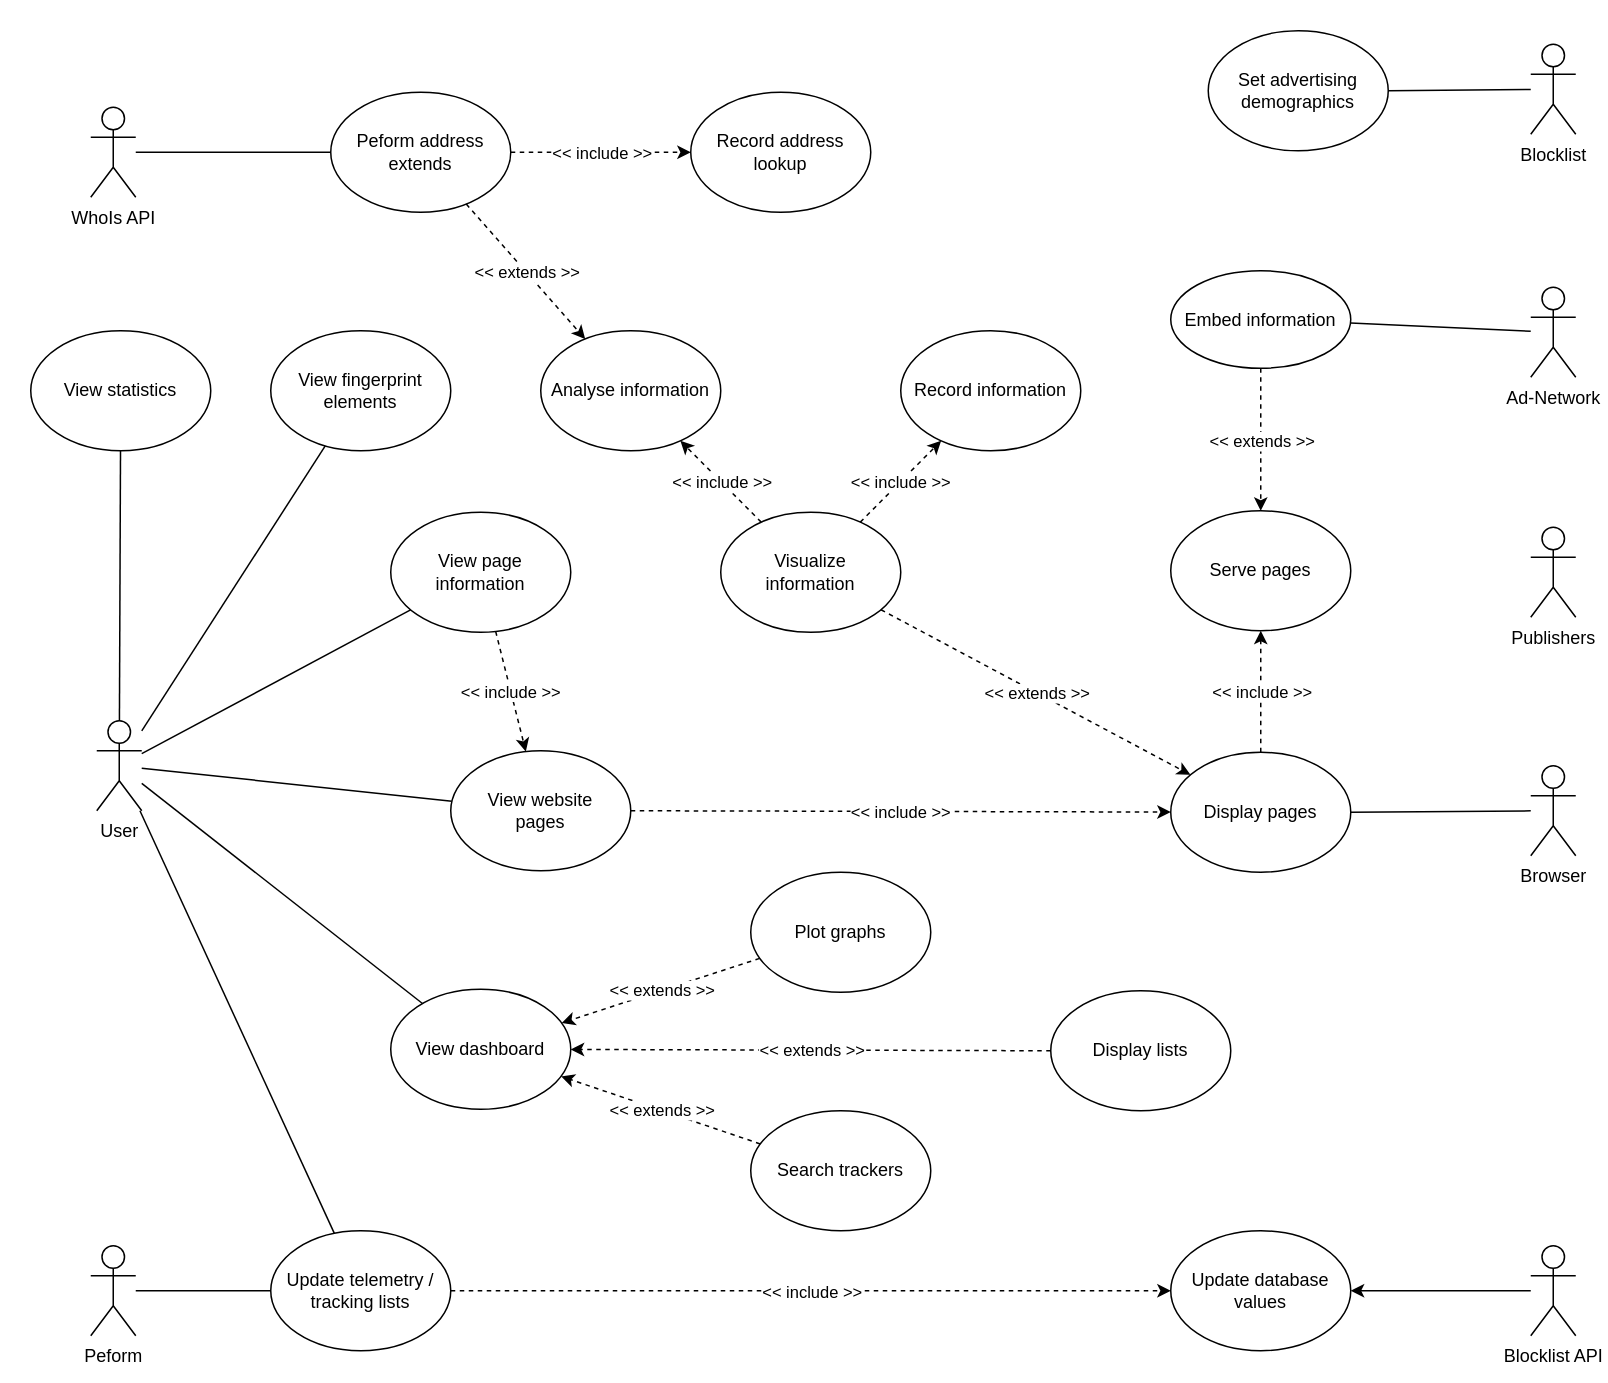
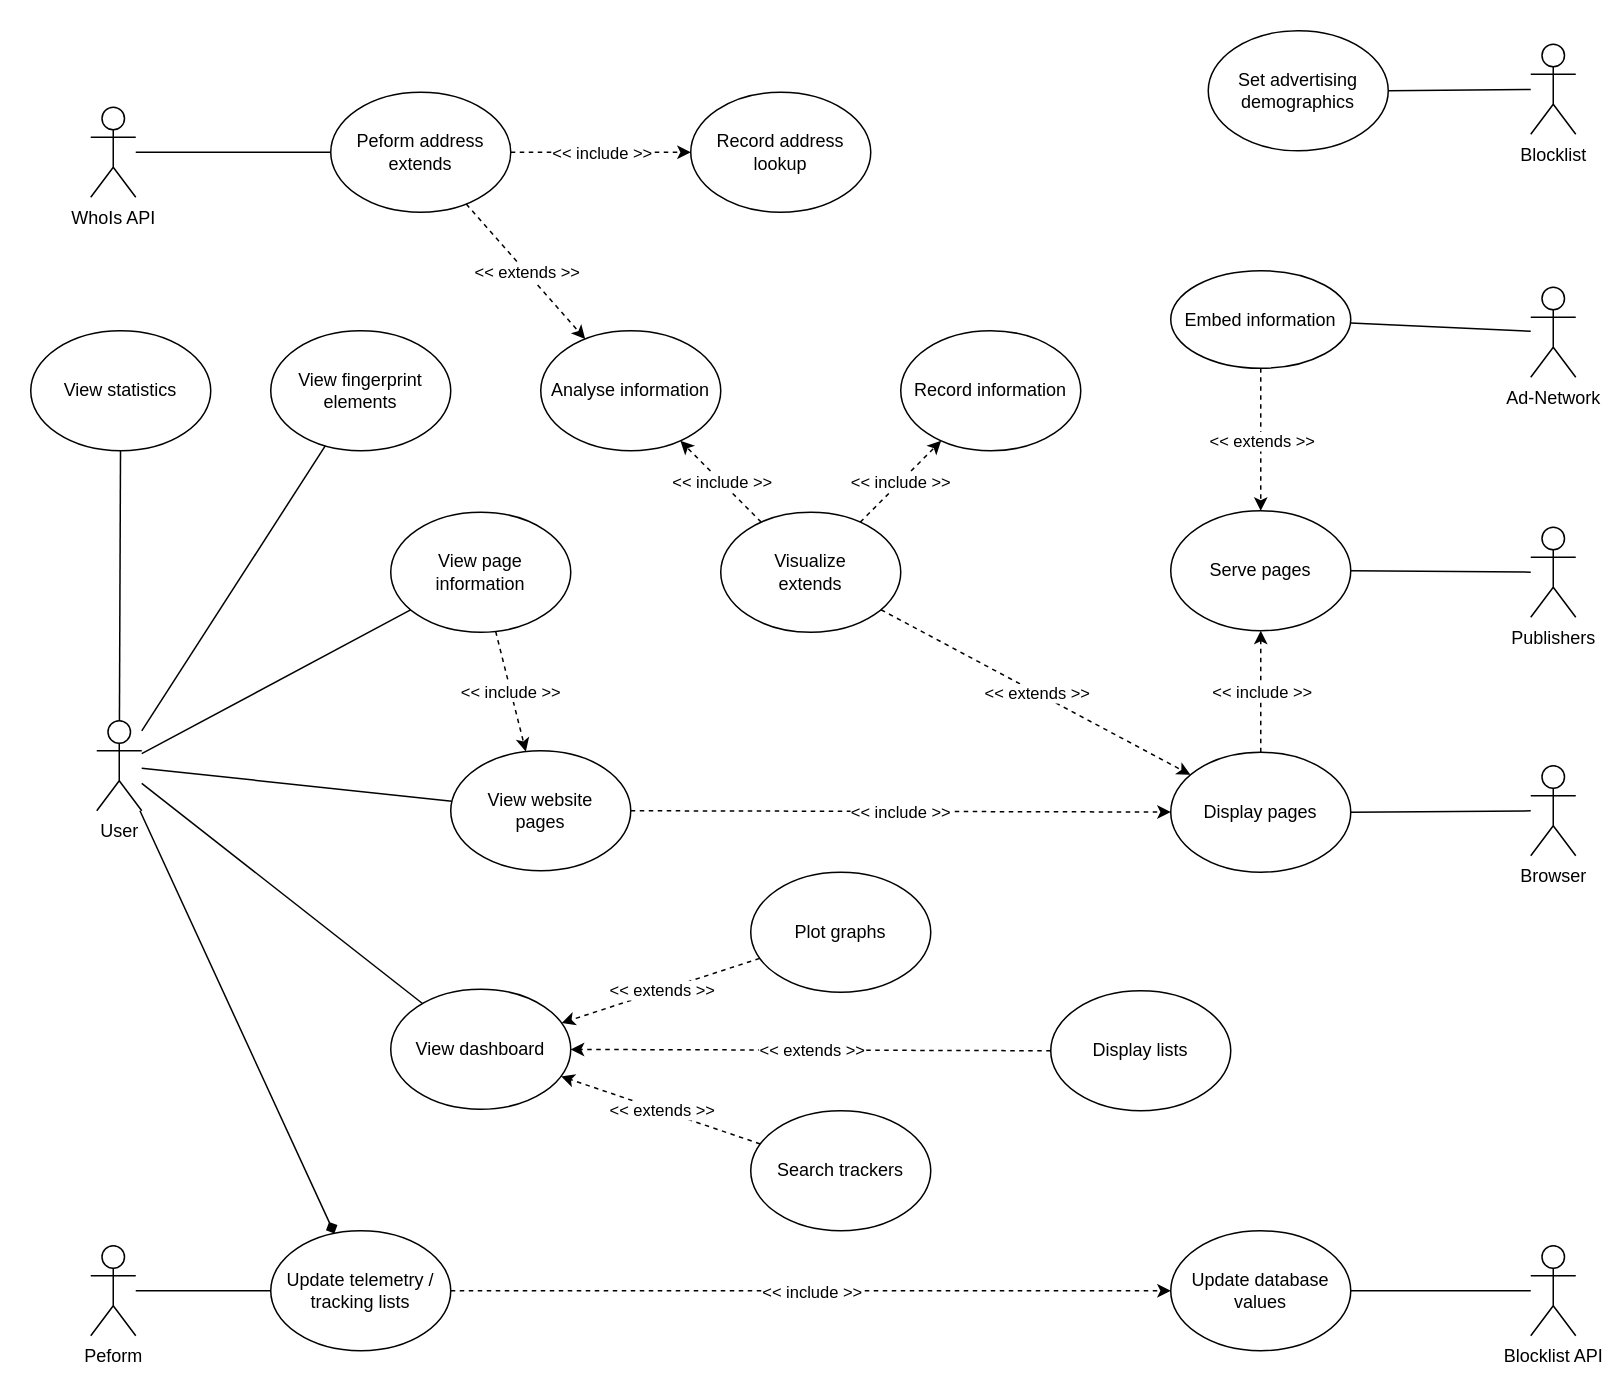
none -> (1441, 571)
(811, 572) -> (811, 572)
(331, 1227) -> (329, 1222)
(1362, 1291) -> (1357, 1291)
